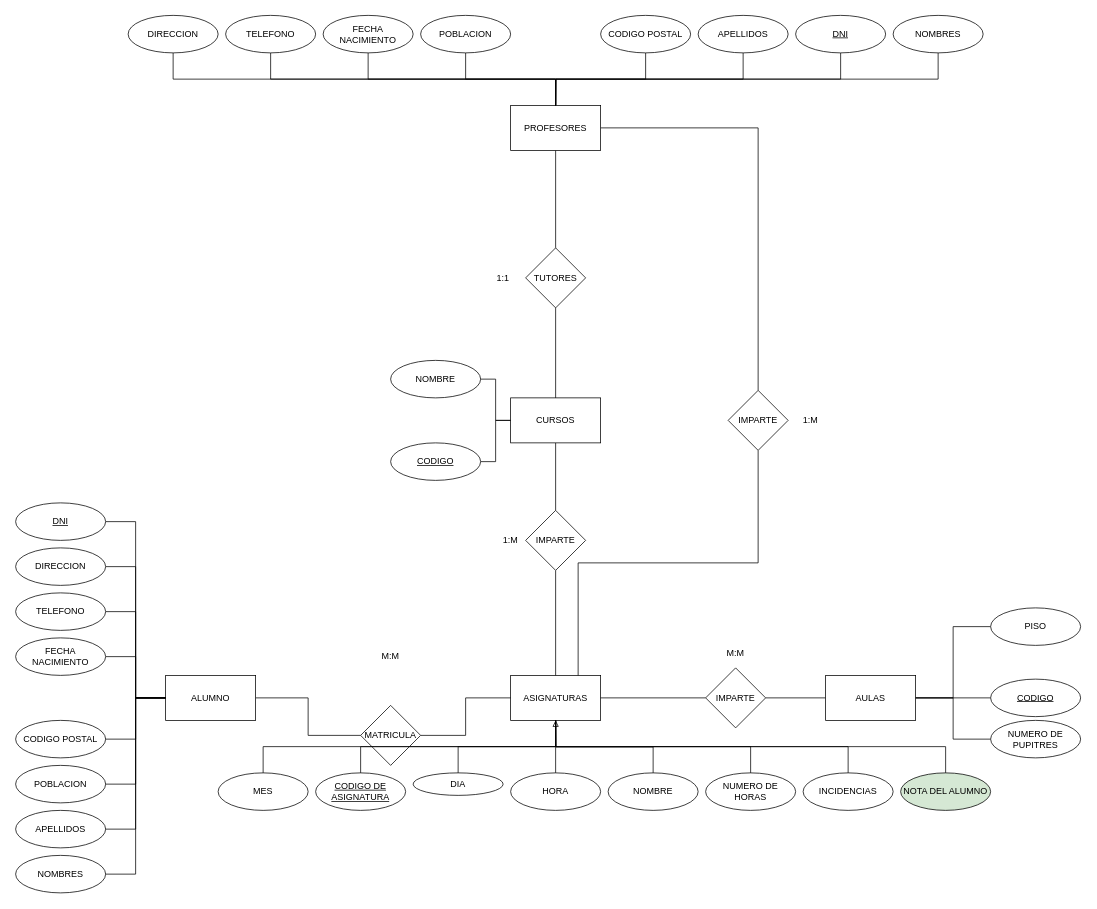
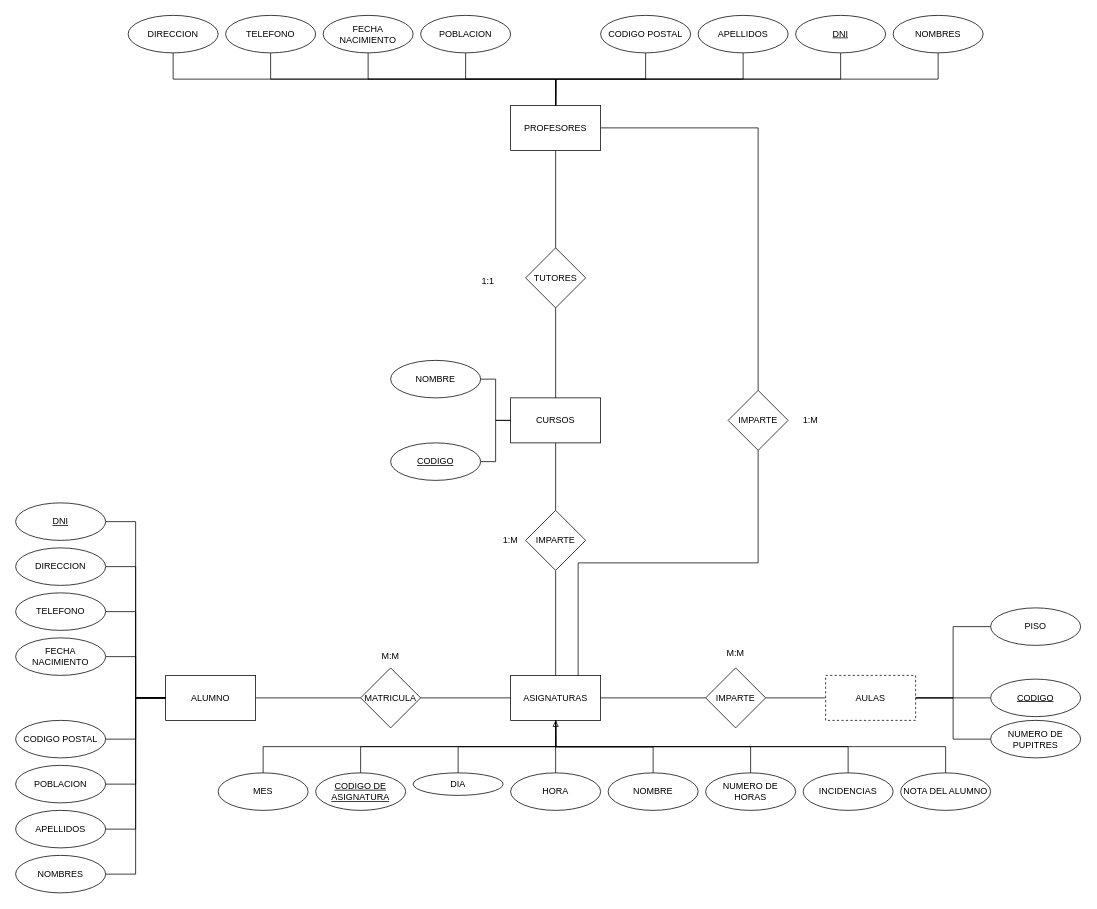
(503, 278) -> (488, 282)
(870, 698) -> (870, 698)
(390, 735) -> (390, 698)
(945, 792) -> (945, 792)
